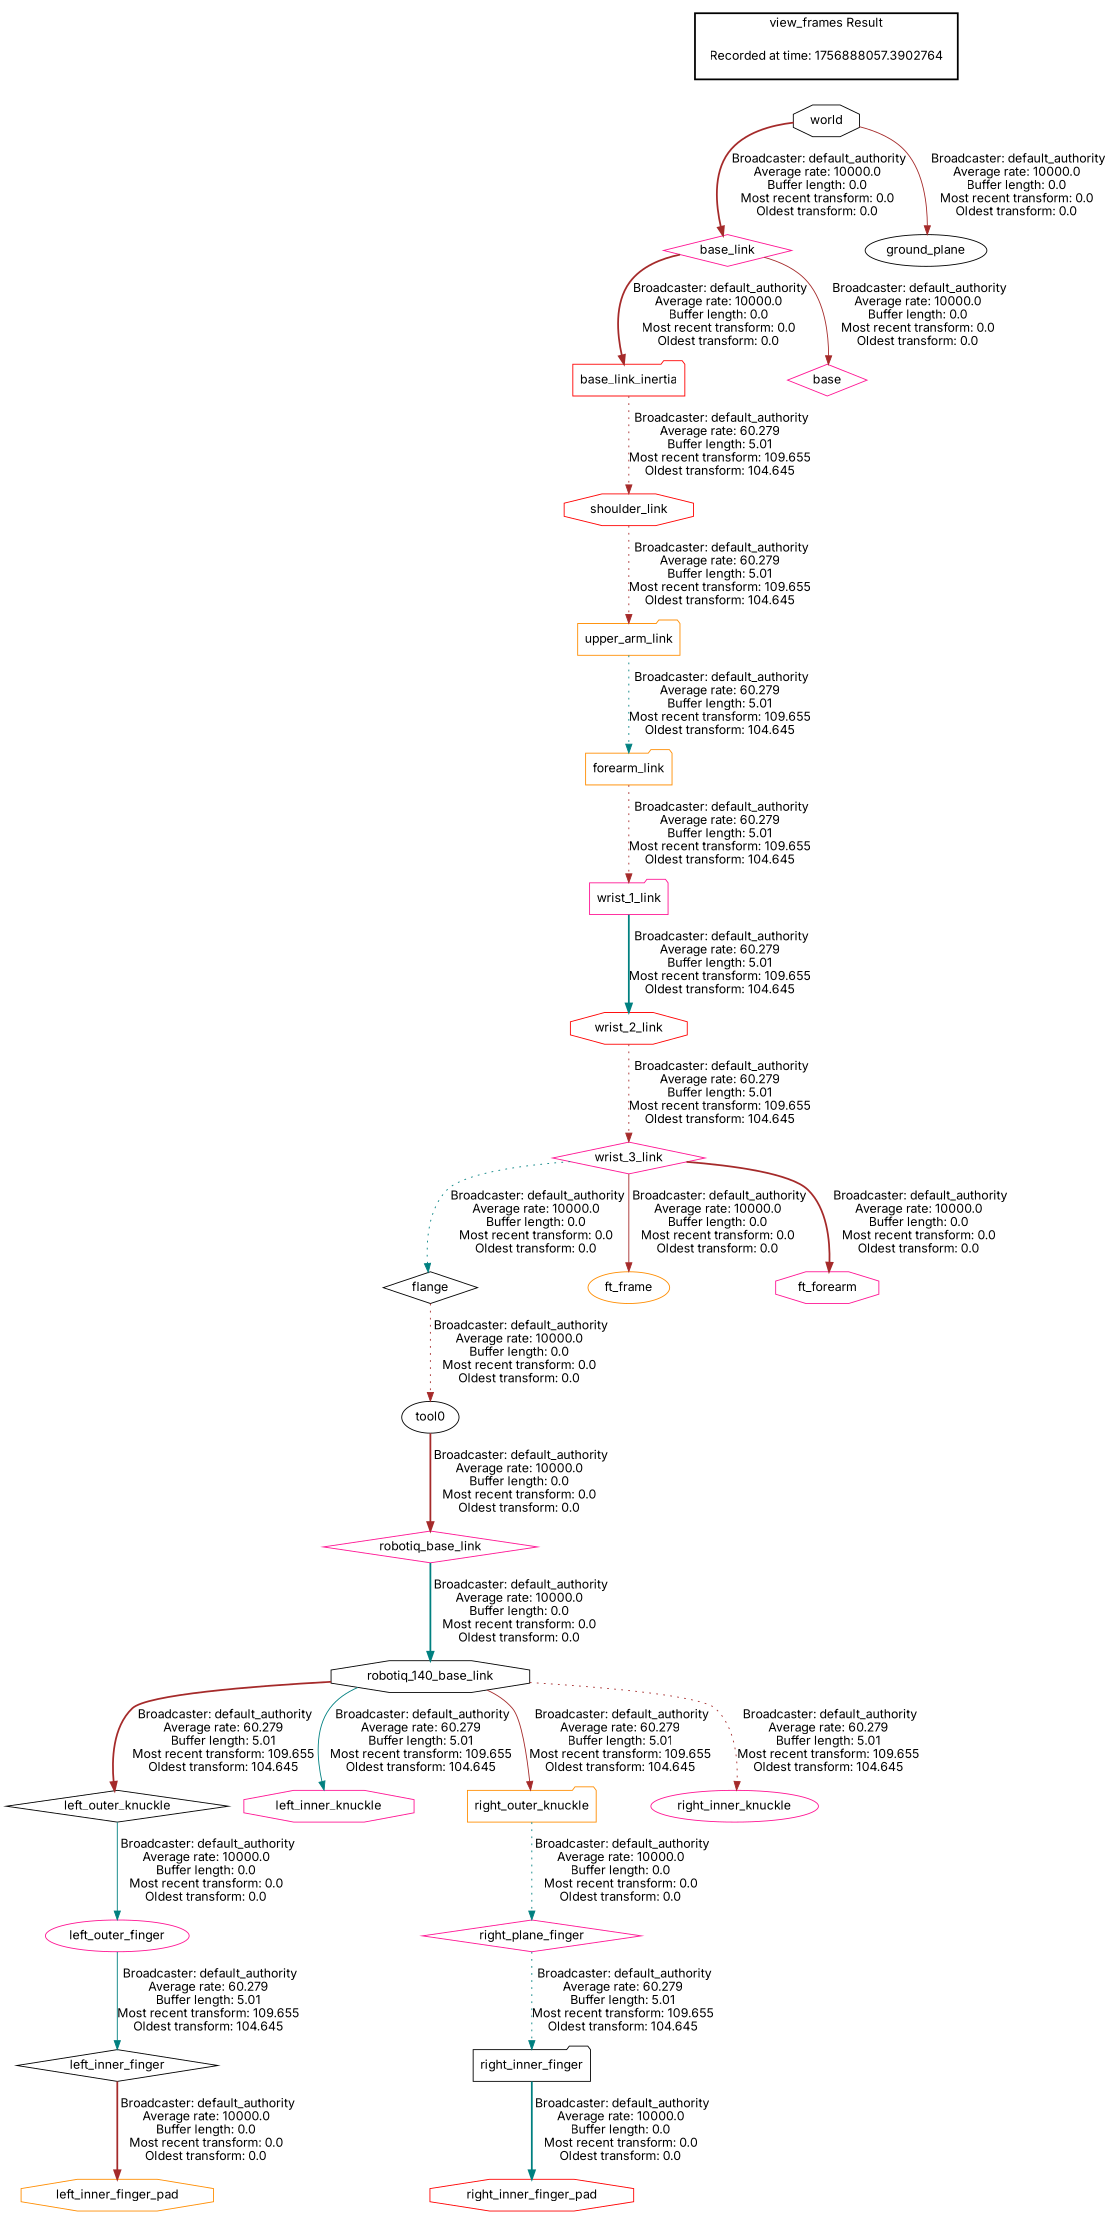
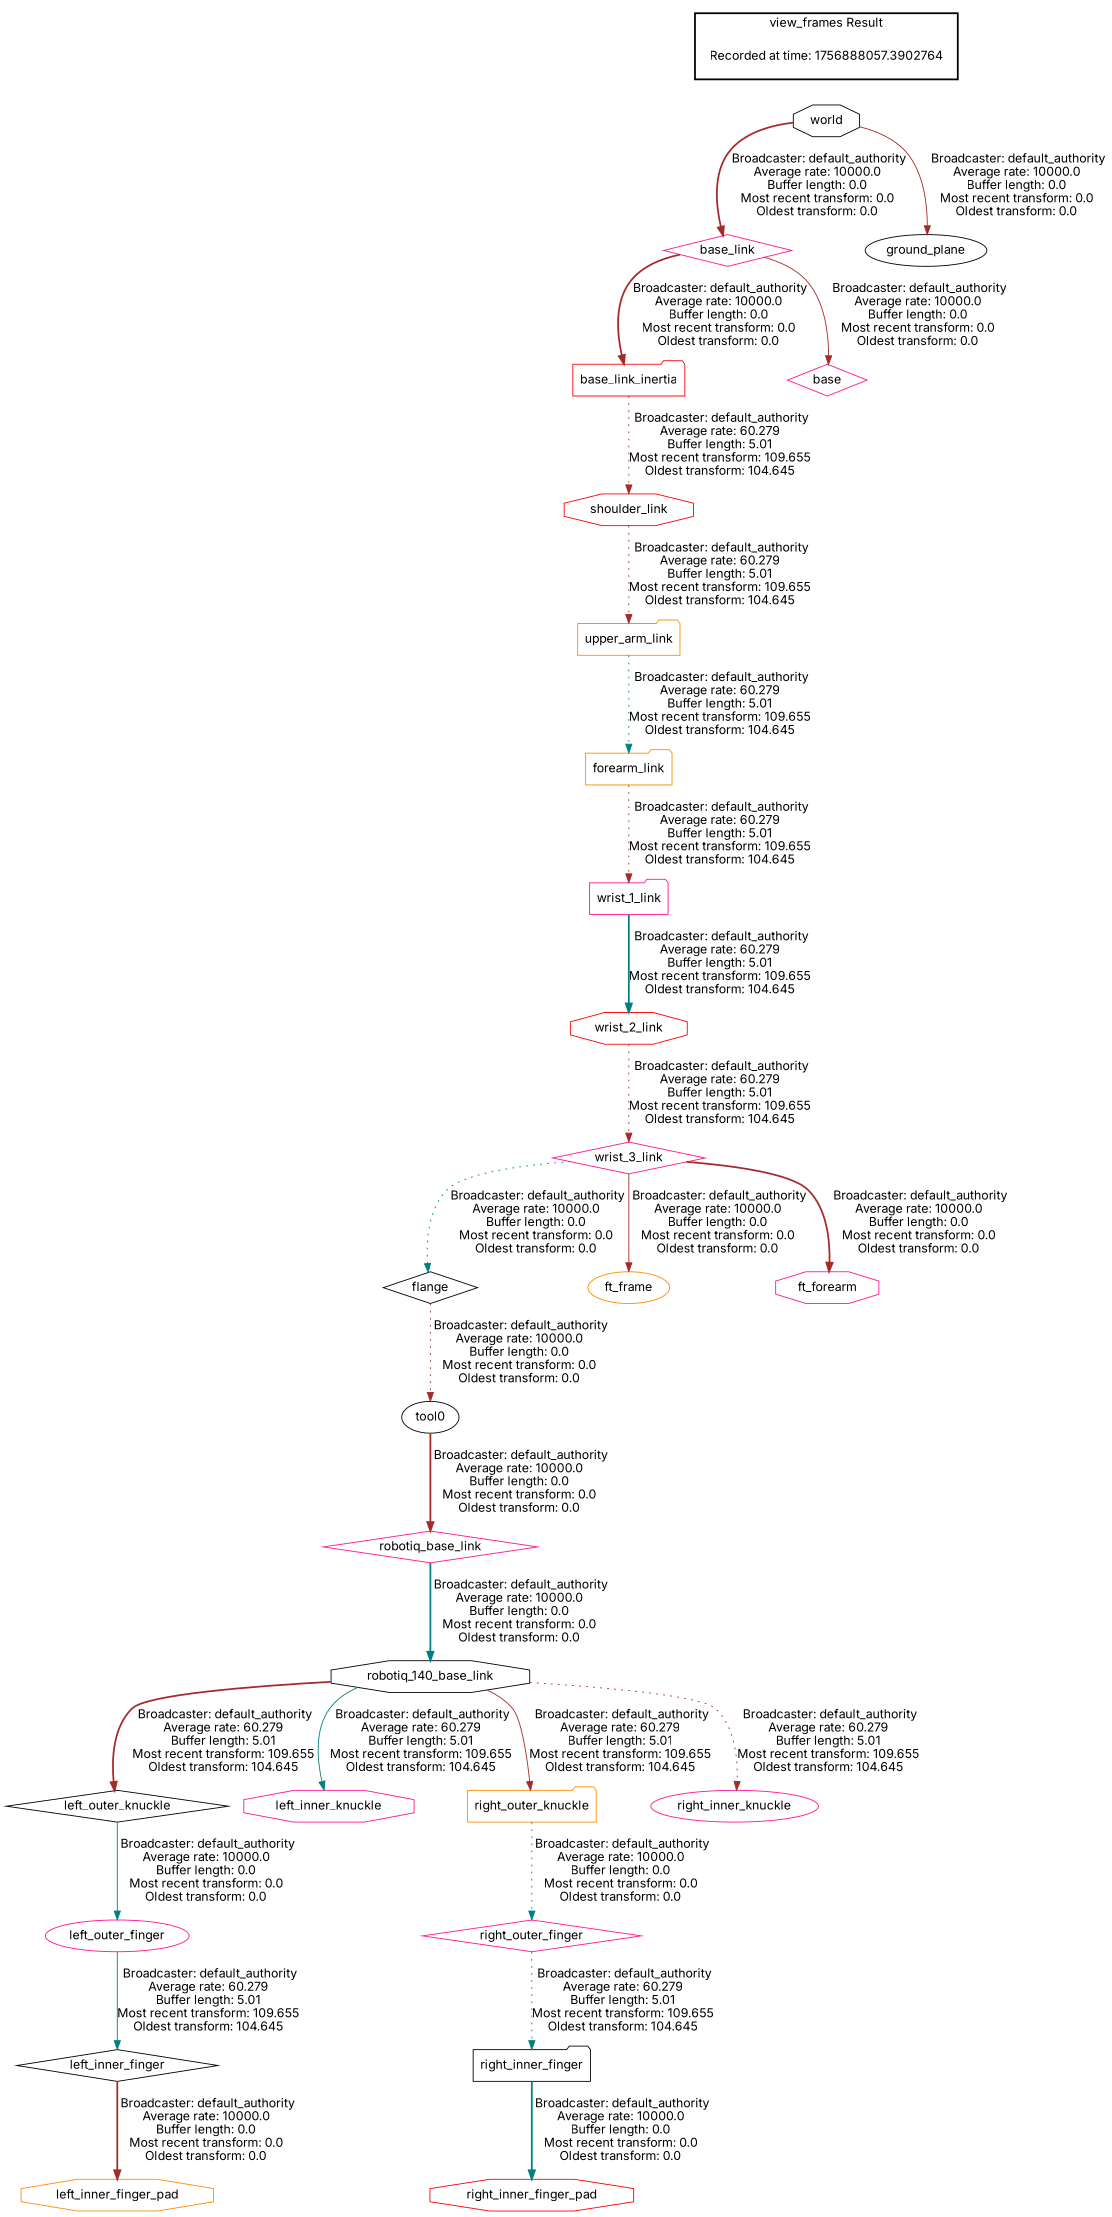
(532, 1936) -> (532, 1936)
